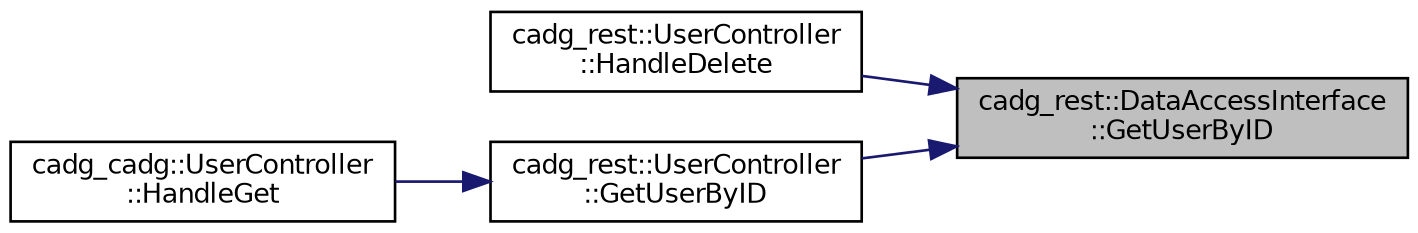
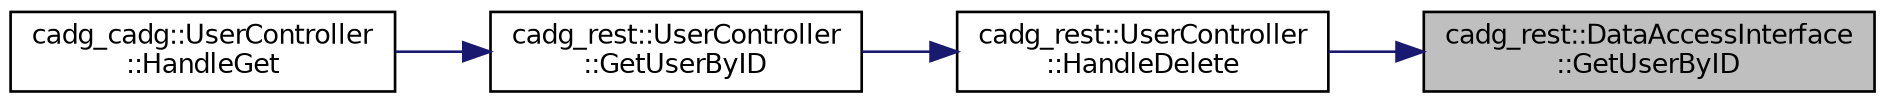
(896, 154) -> (896, 52)
